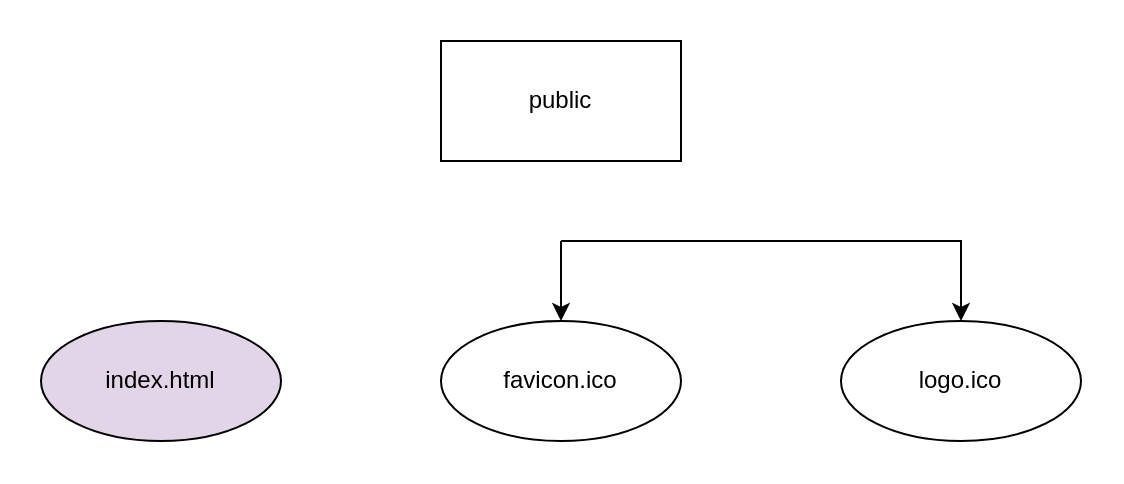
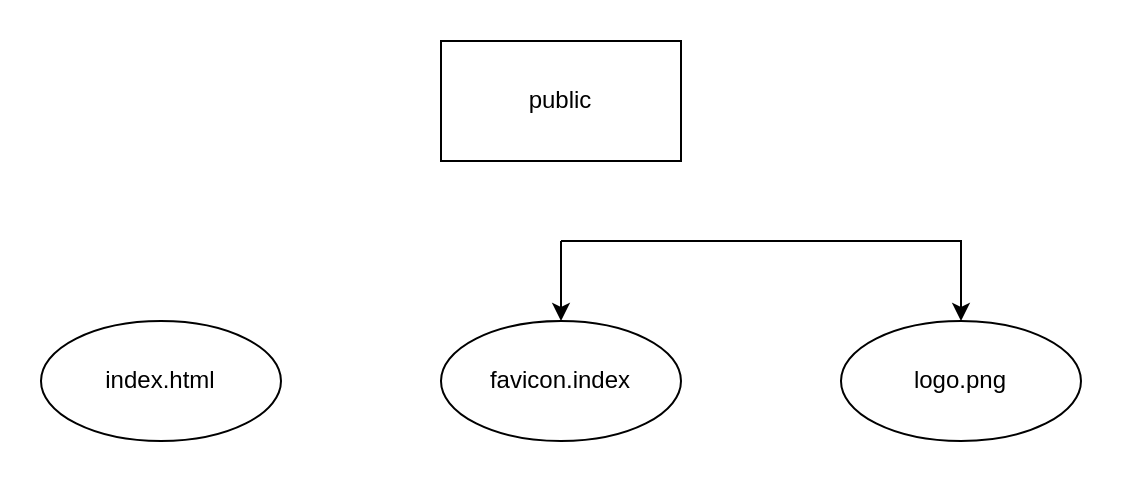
(161, 381) -> (161, 381)
(561, 381) -> (561, 381)
(961, 381) -> (961, 381)
